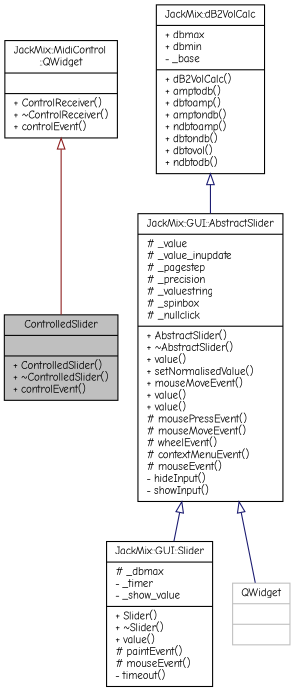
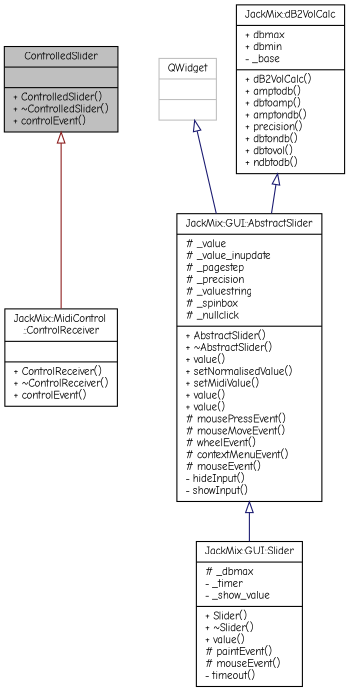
(61, 62) -> (61, 331)
(196, 127) -> (274, 127)
(61, 232) -> (61, 226)
(195, 384) -> (223, 384)
(248, 548) -> (207, 172)
